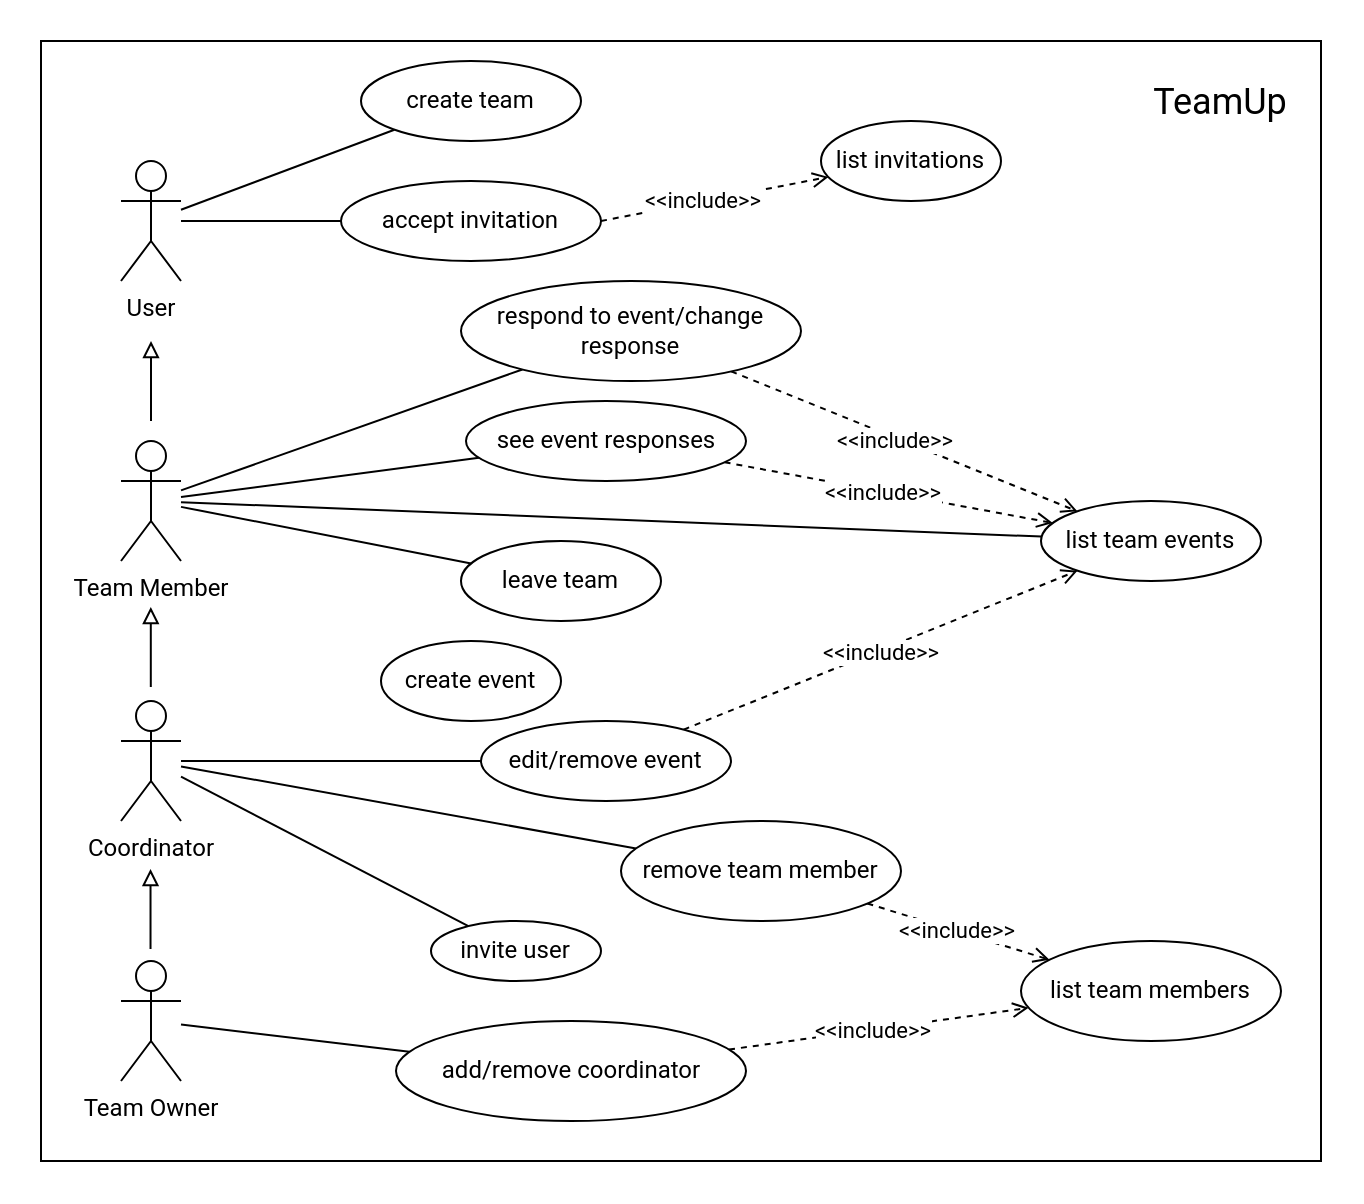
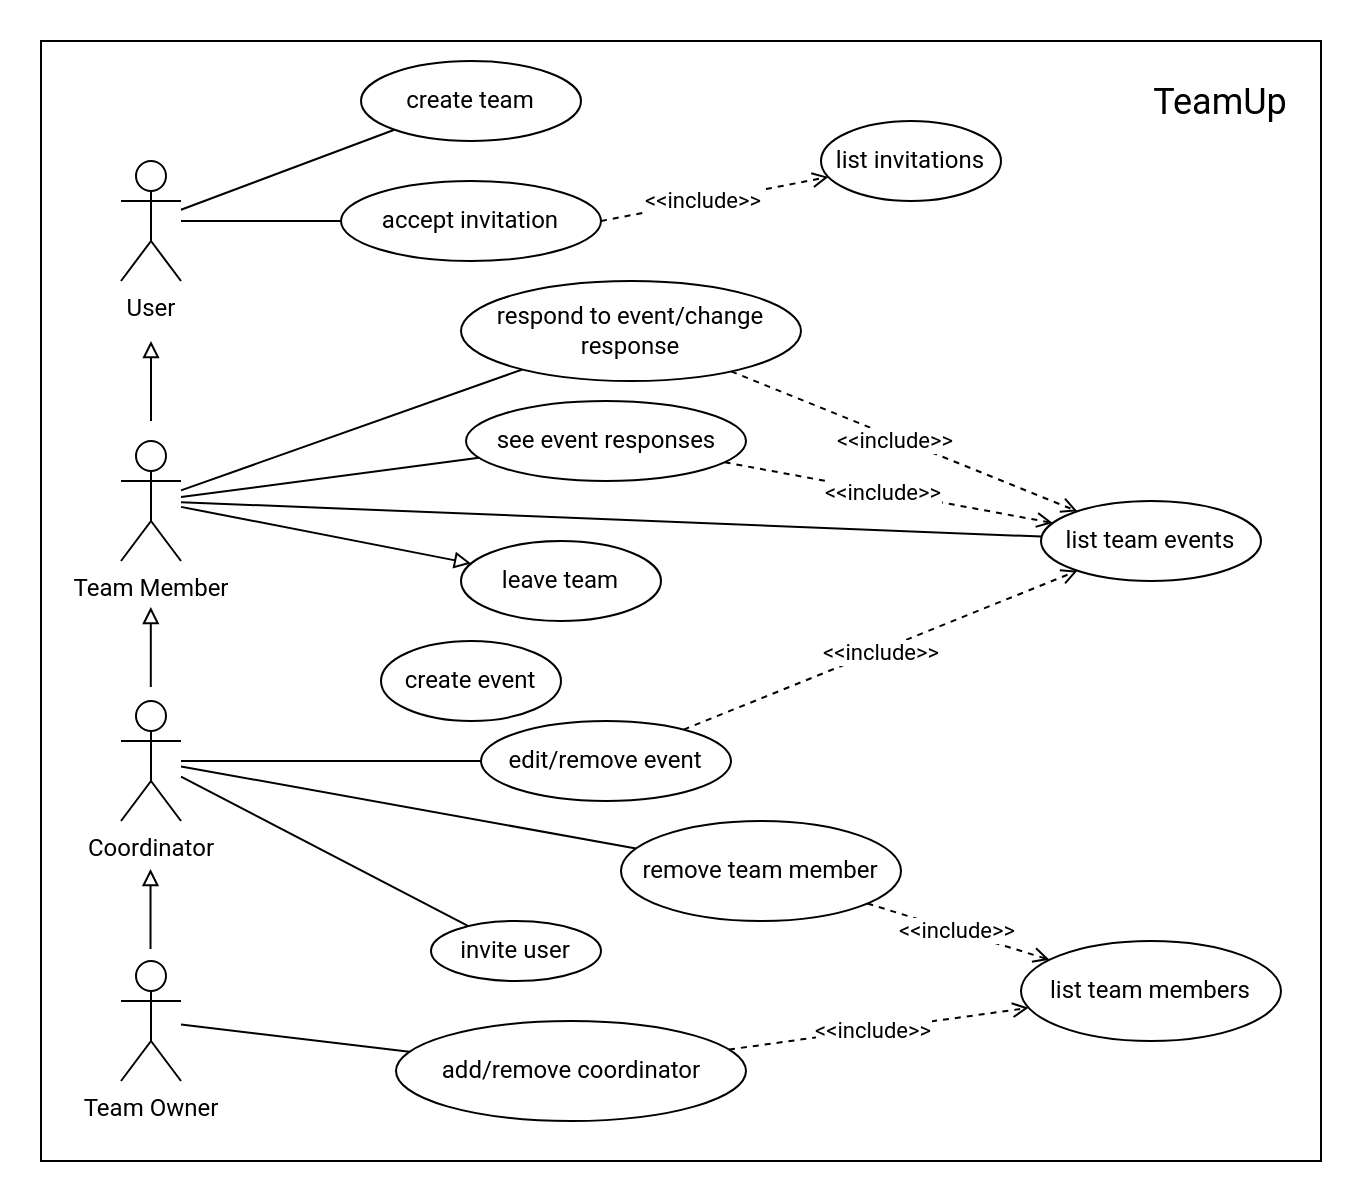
(460, 561) -> (453, 560)
